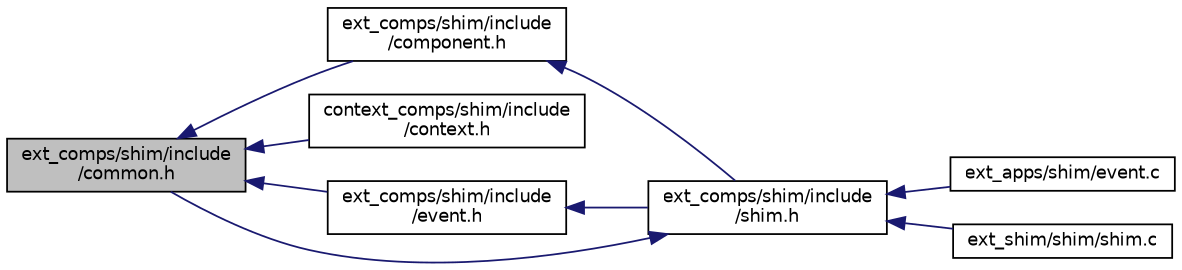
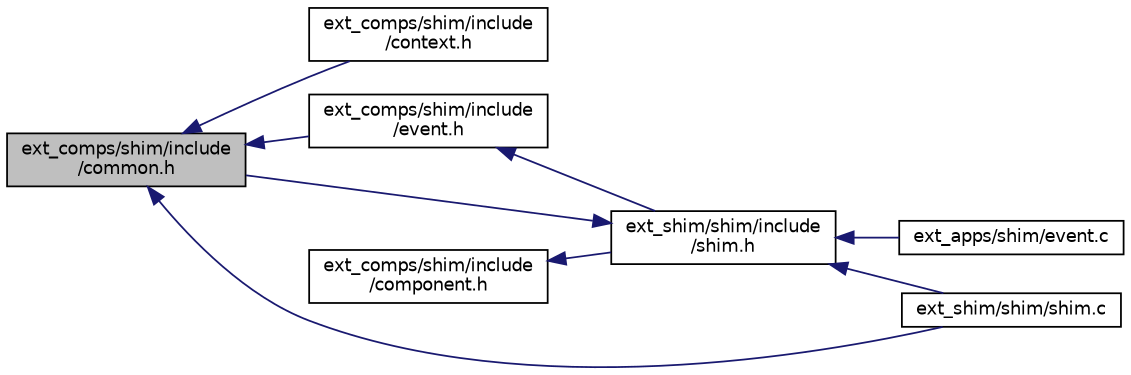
(272, 93) -> (528, 364)
(447, 121) -> (428, 34)
(768, 208) -> (723, 238)
